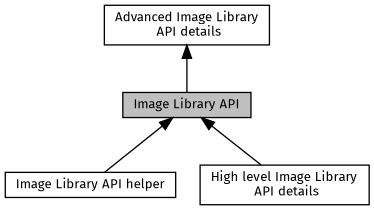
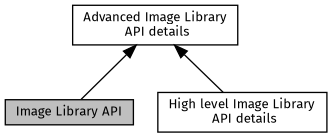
(237, 146) -> (204, 73)
(90, 185) -> none
